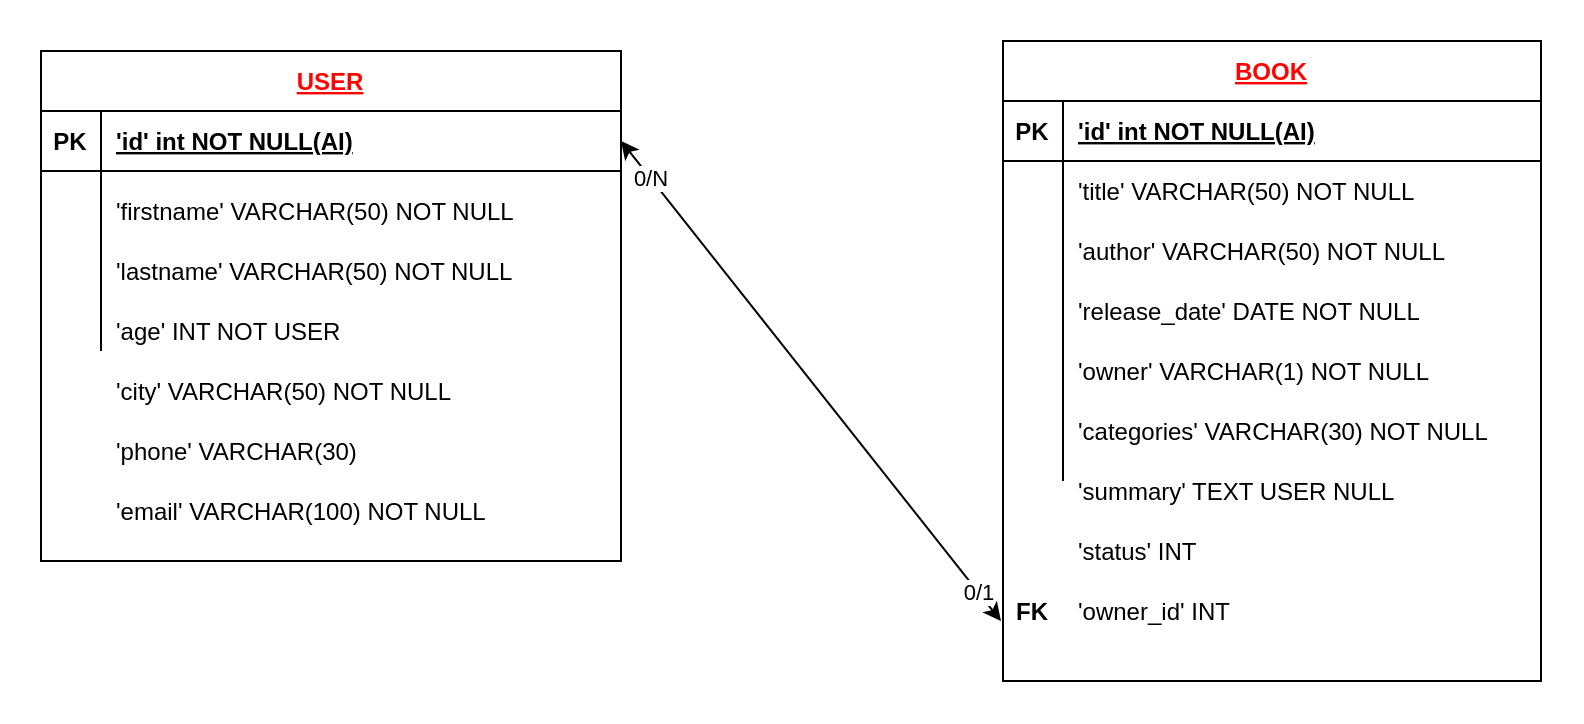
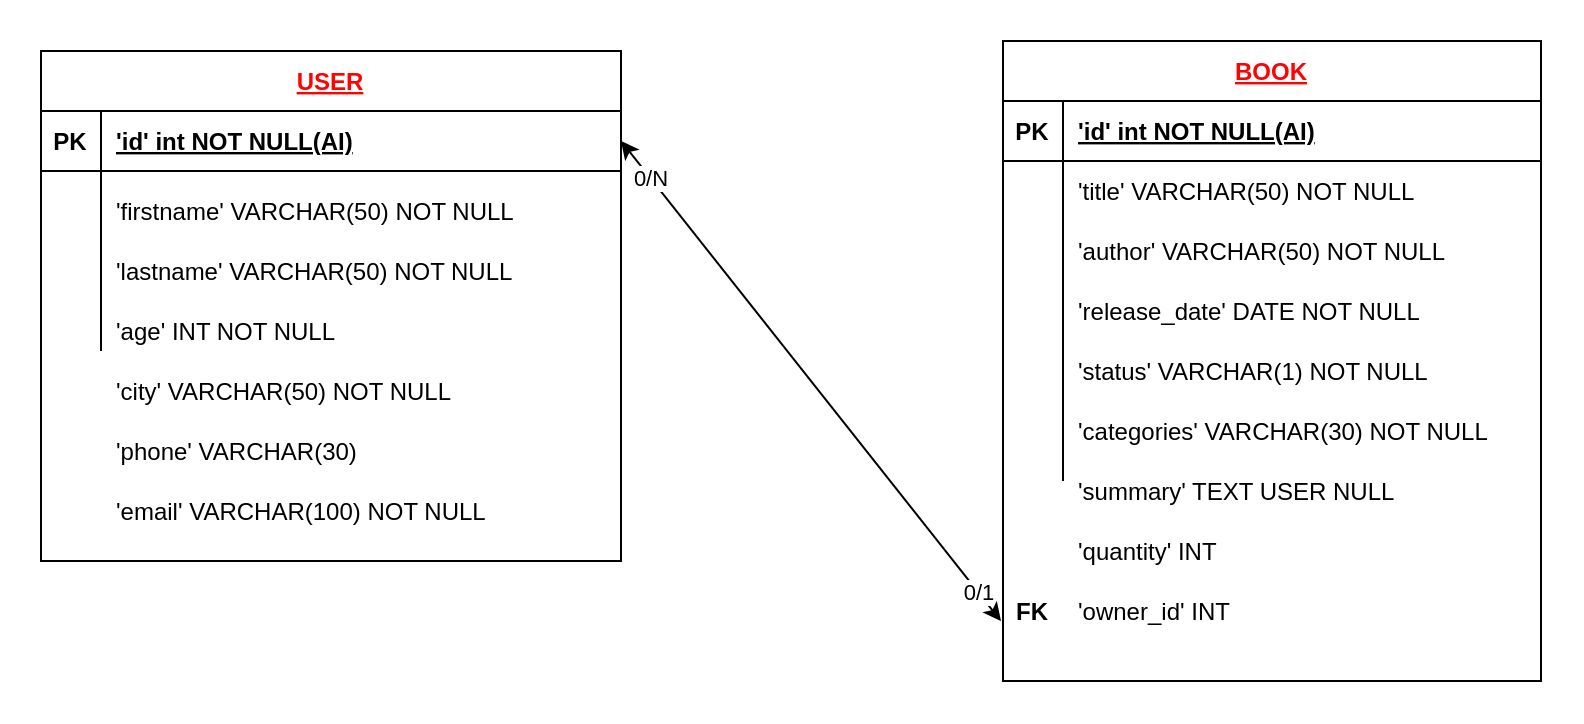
(221, 332) -> (221, 332)
(1244, 372) -> (1251, 372)
(1149, 552) -> (1160, 552)
